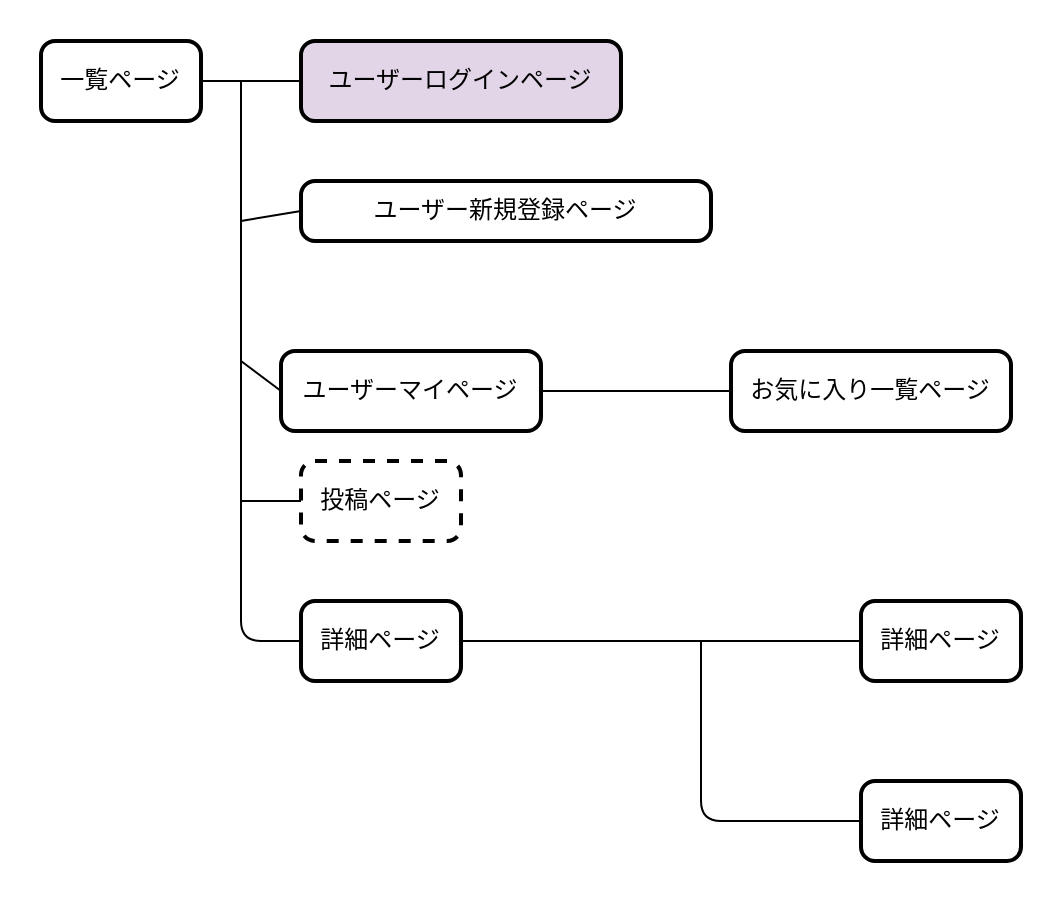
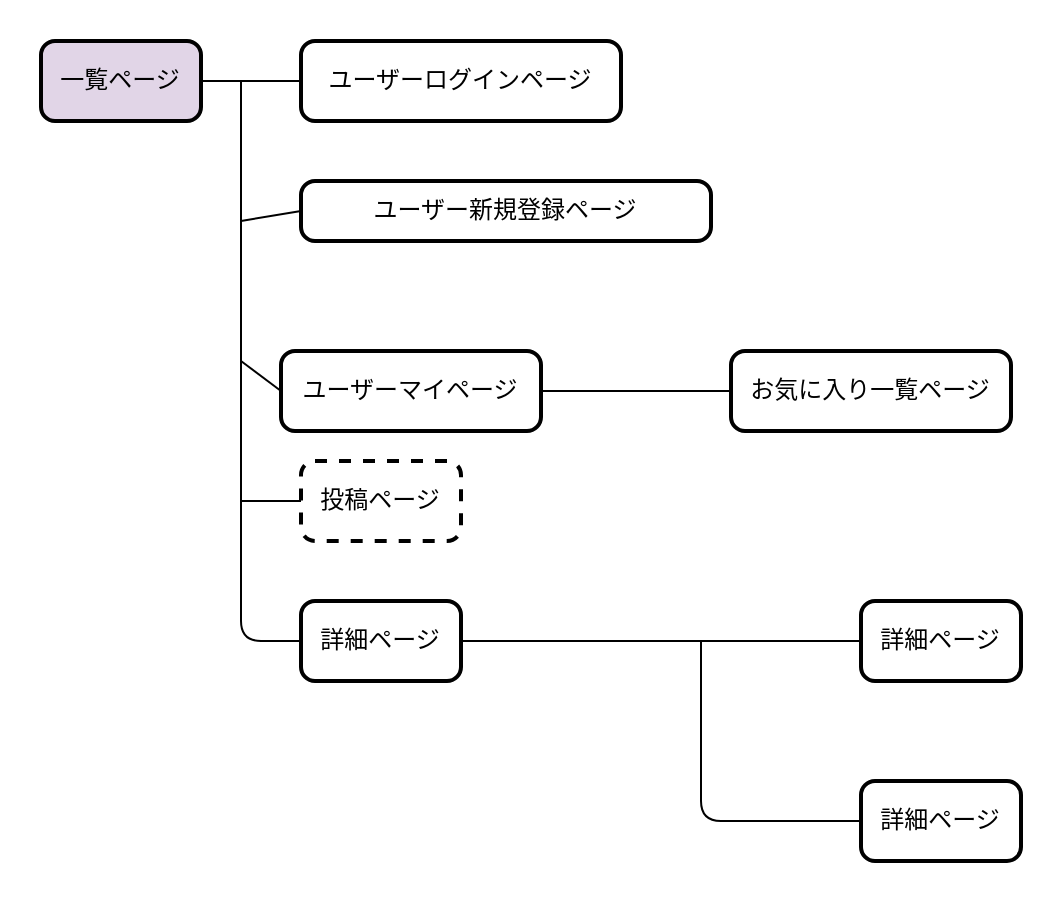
(121, 81) -> (121, 81)
(461, 81) -> (461, 81)
